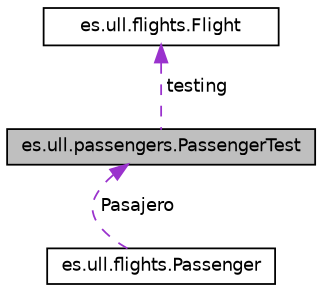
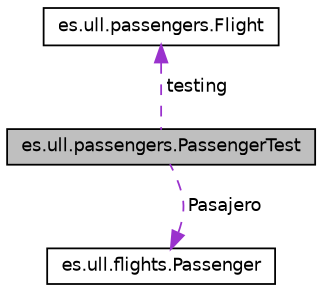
(161, 27) -> (161, 27)
(94, 216) -> (183, 197)
